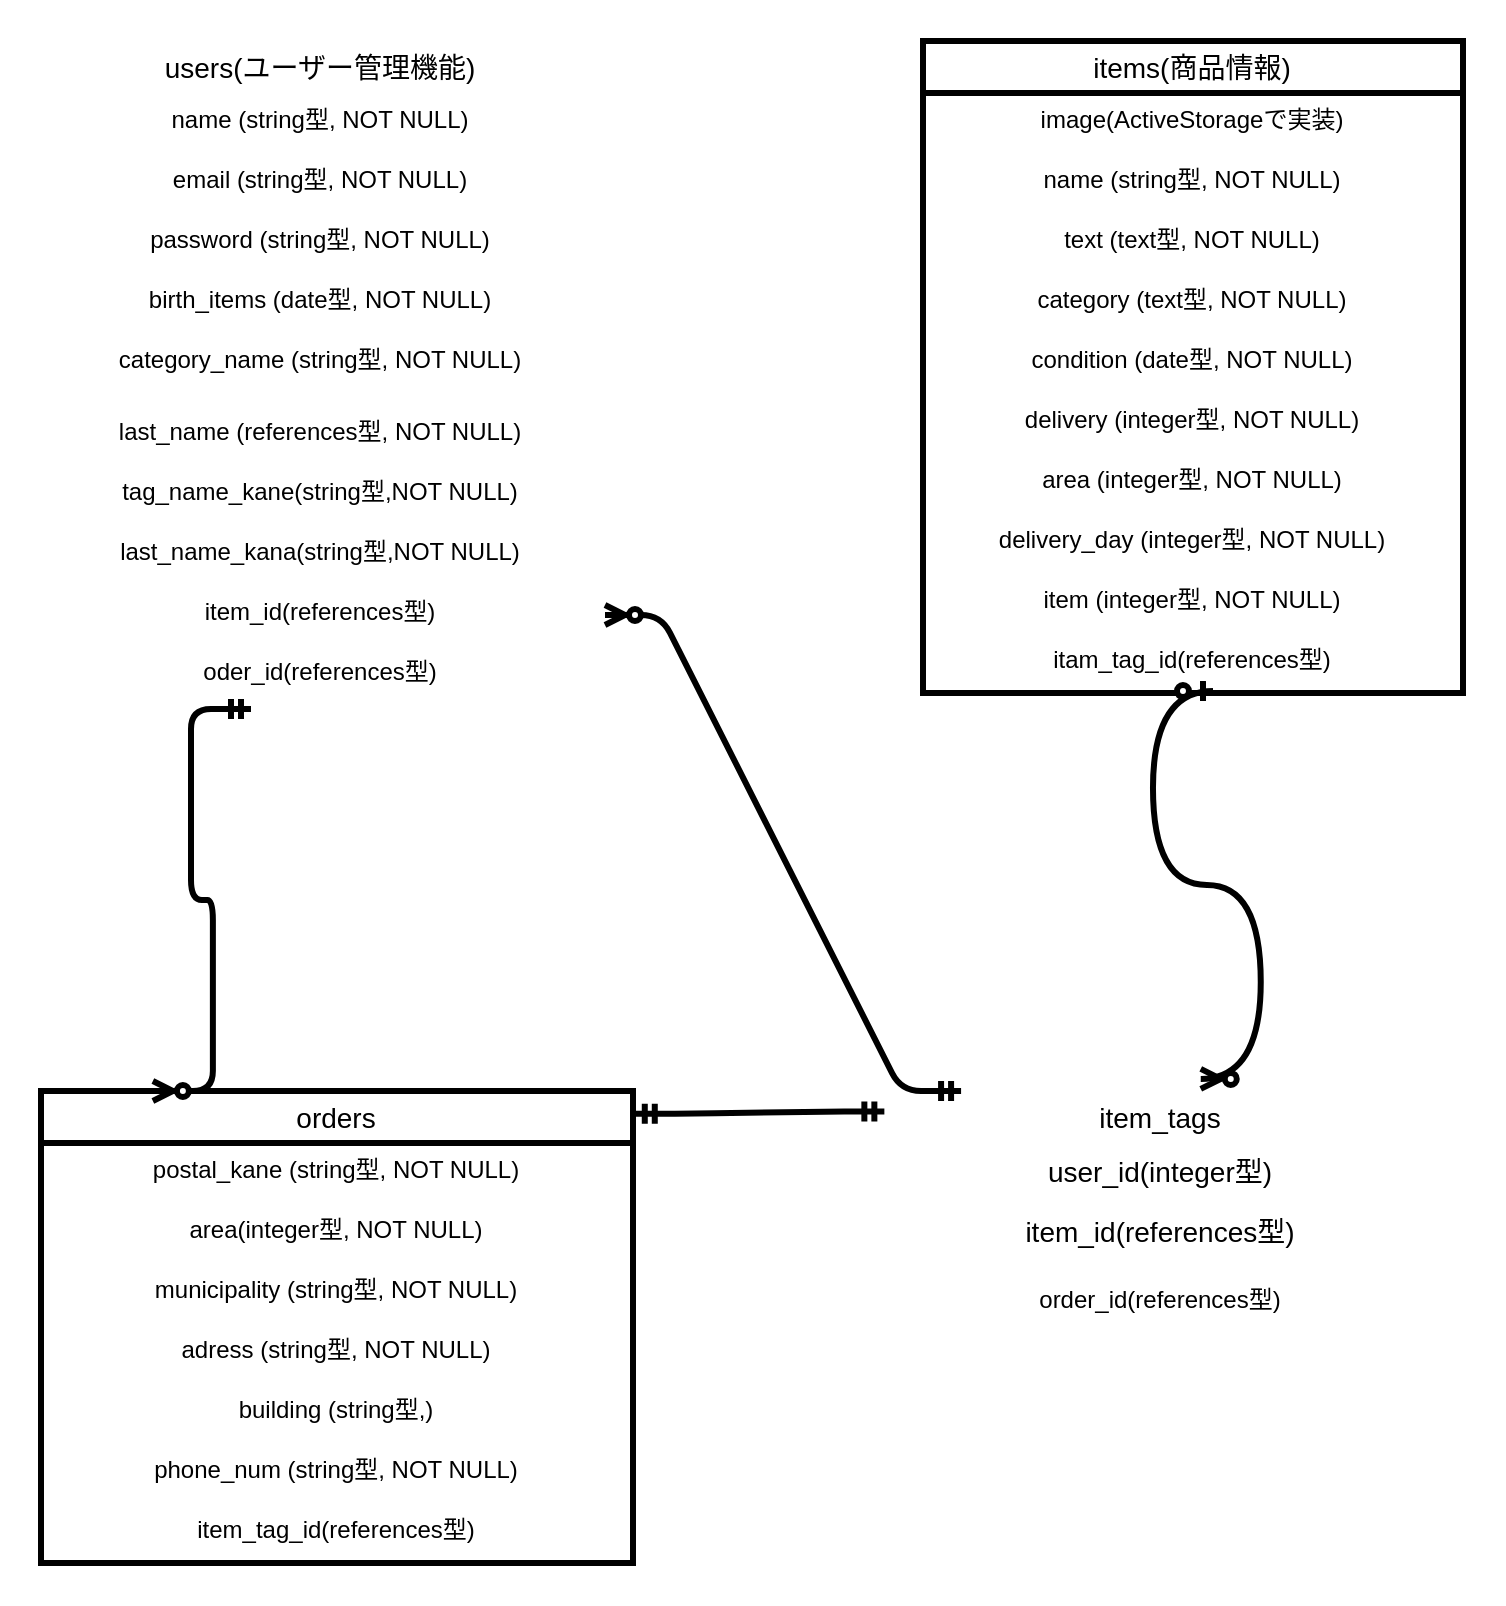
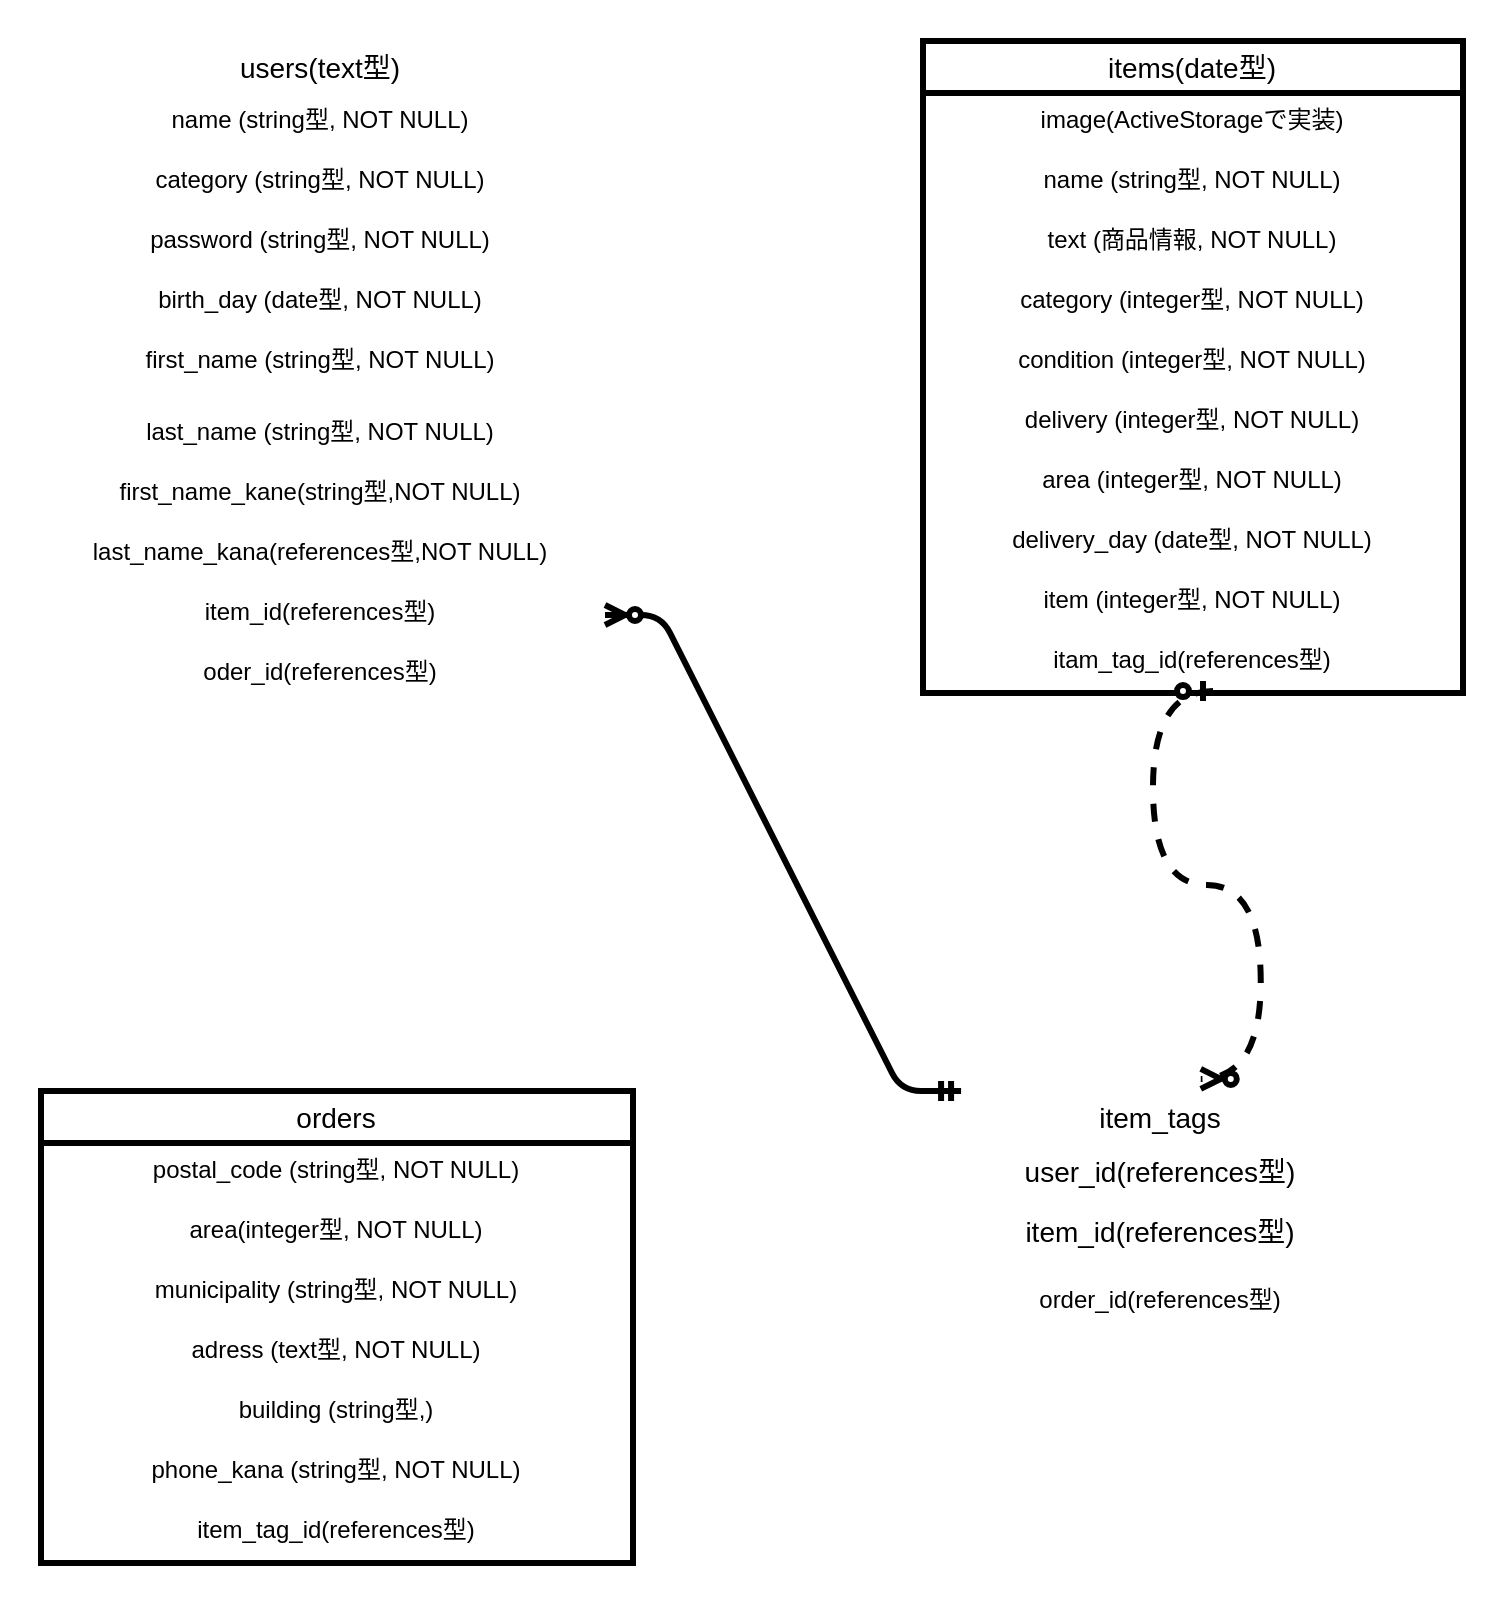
(320, 69) -> (320, 69)
(1192, 69) -> (1192, 69)
(320, 180) -> (320, 180)
(1192, 240) -> (1192, 240)
(320, 300) -> (320, 300)
(1192, 300) -> (1192, 300)
(320, 360) -> (320, 360)
(1192, 360) -> (1192, 360)
(320, 432) -> (320, 432)
(320, 492) -> (320, 492)
(1192, 540) -> (1192, 540)
(320, 552) -> (320, 552)
(1153, 794) -> (1153, 794)
(191, 877) -> none
(759, 1113) -> none
(336, 1170) -> (336, 1170)
(1160, 1173) -> (1160, 1173)
(336, 1350) -> (336, 1350)
(336, 1470) -> (336, 1470)
